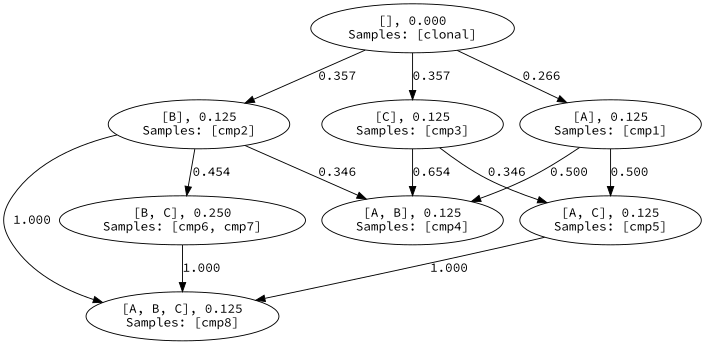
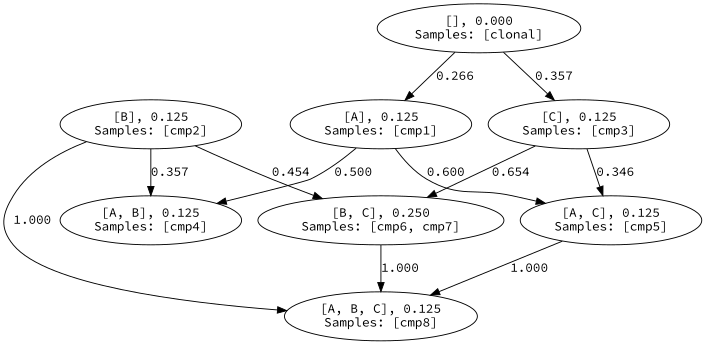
(309, 75) -> none
(413, 168) -> (486, 170)
(337, 172) -> (170, 172)
(630, 172) -> (446, 172)
